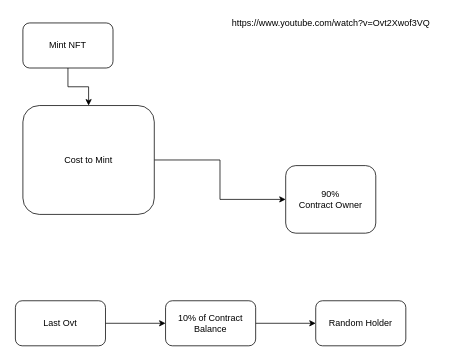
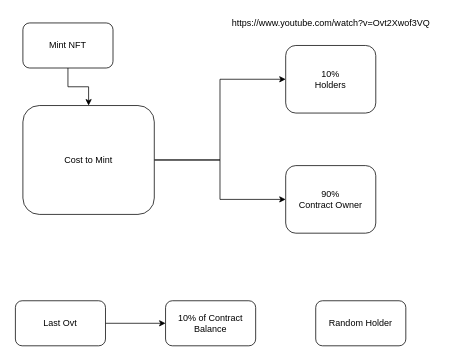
none -> (249, 79)
none -> (330, 79)
(282, 323) -> none
